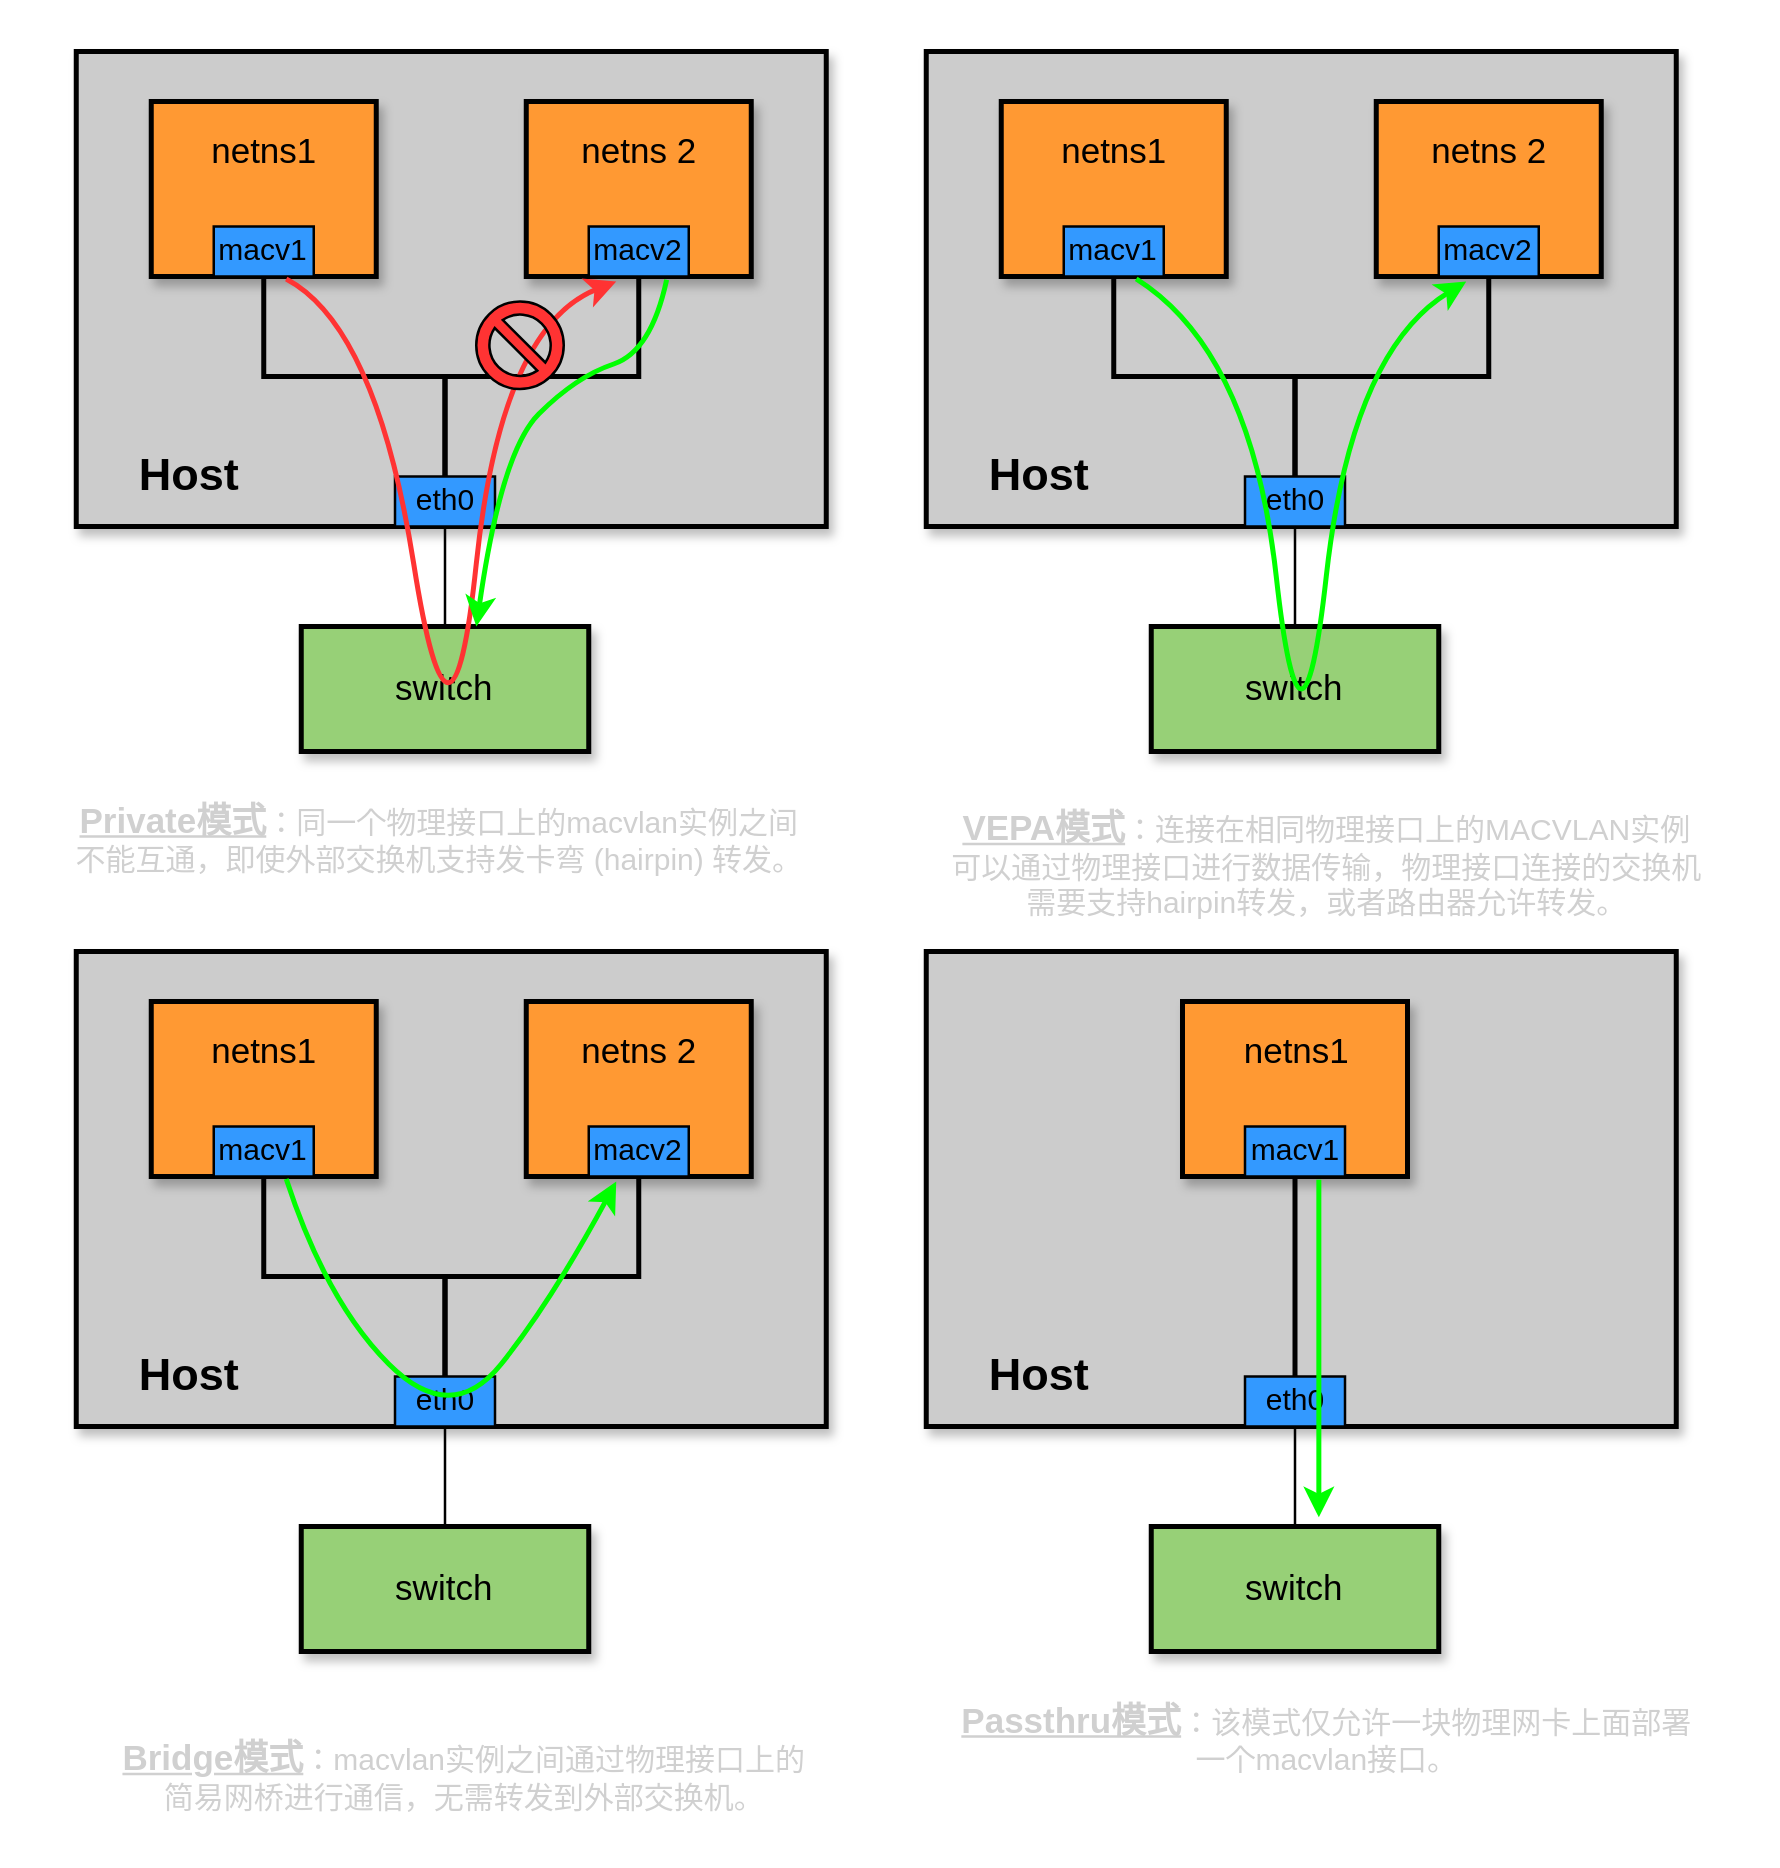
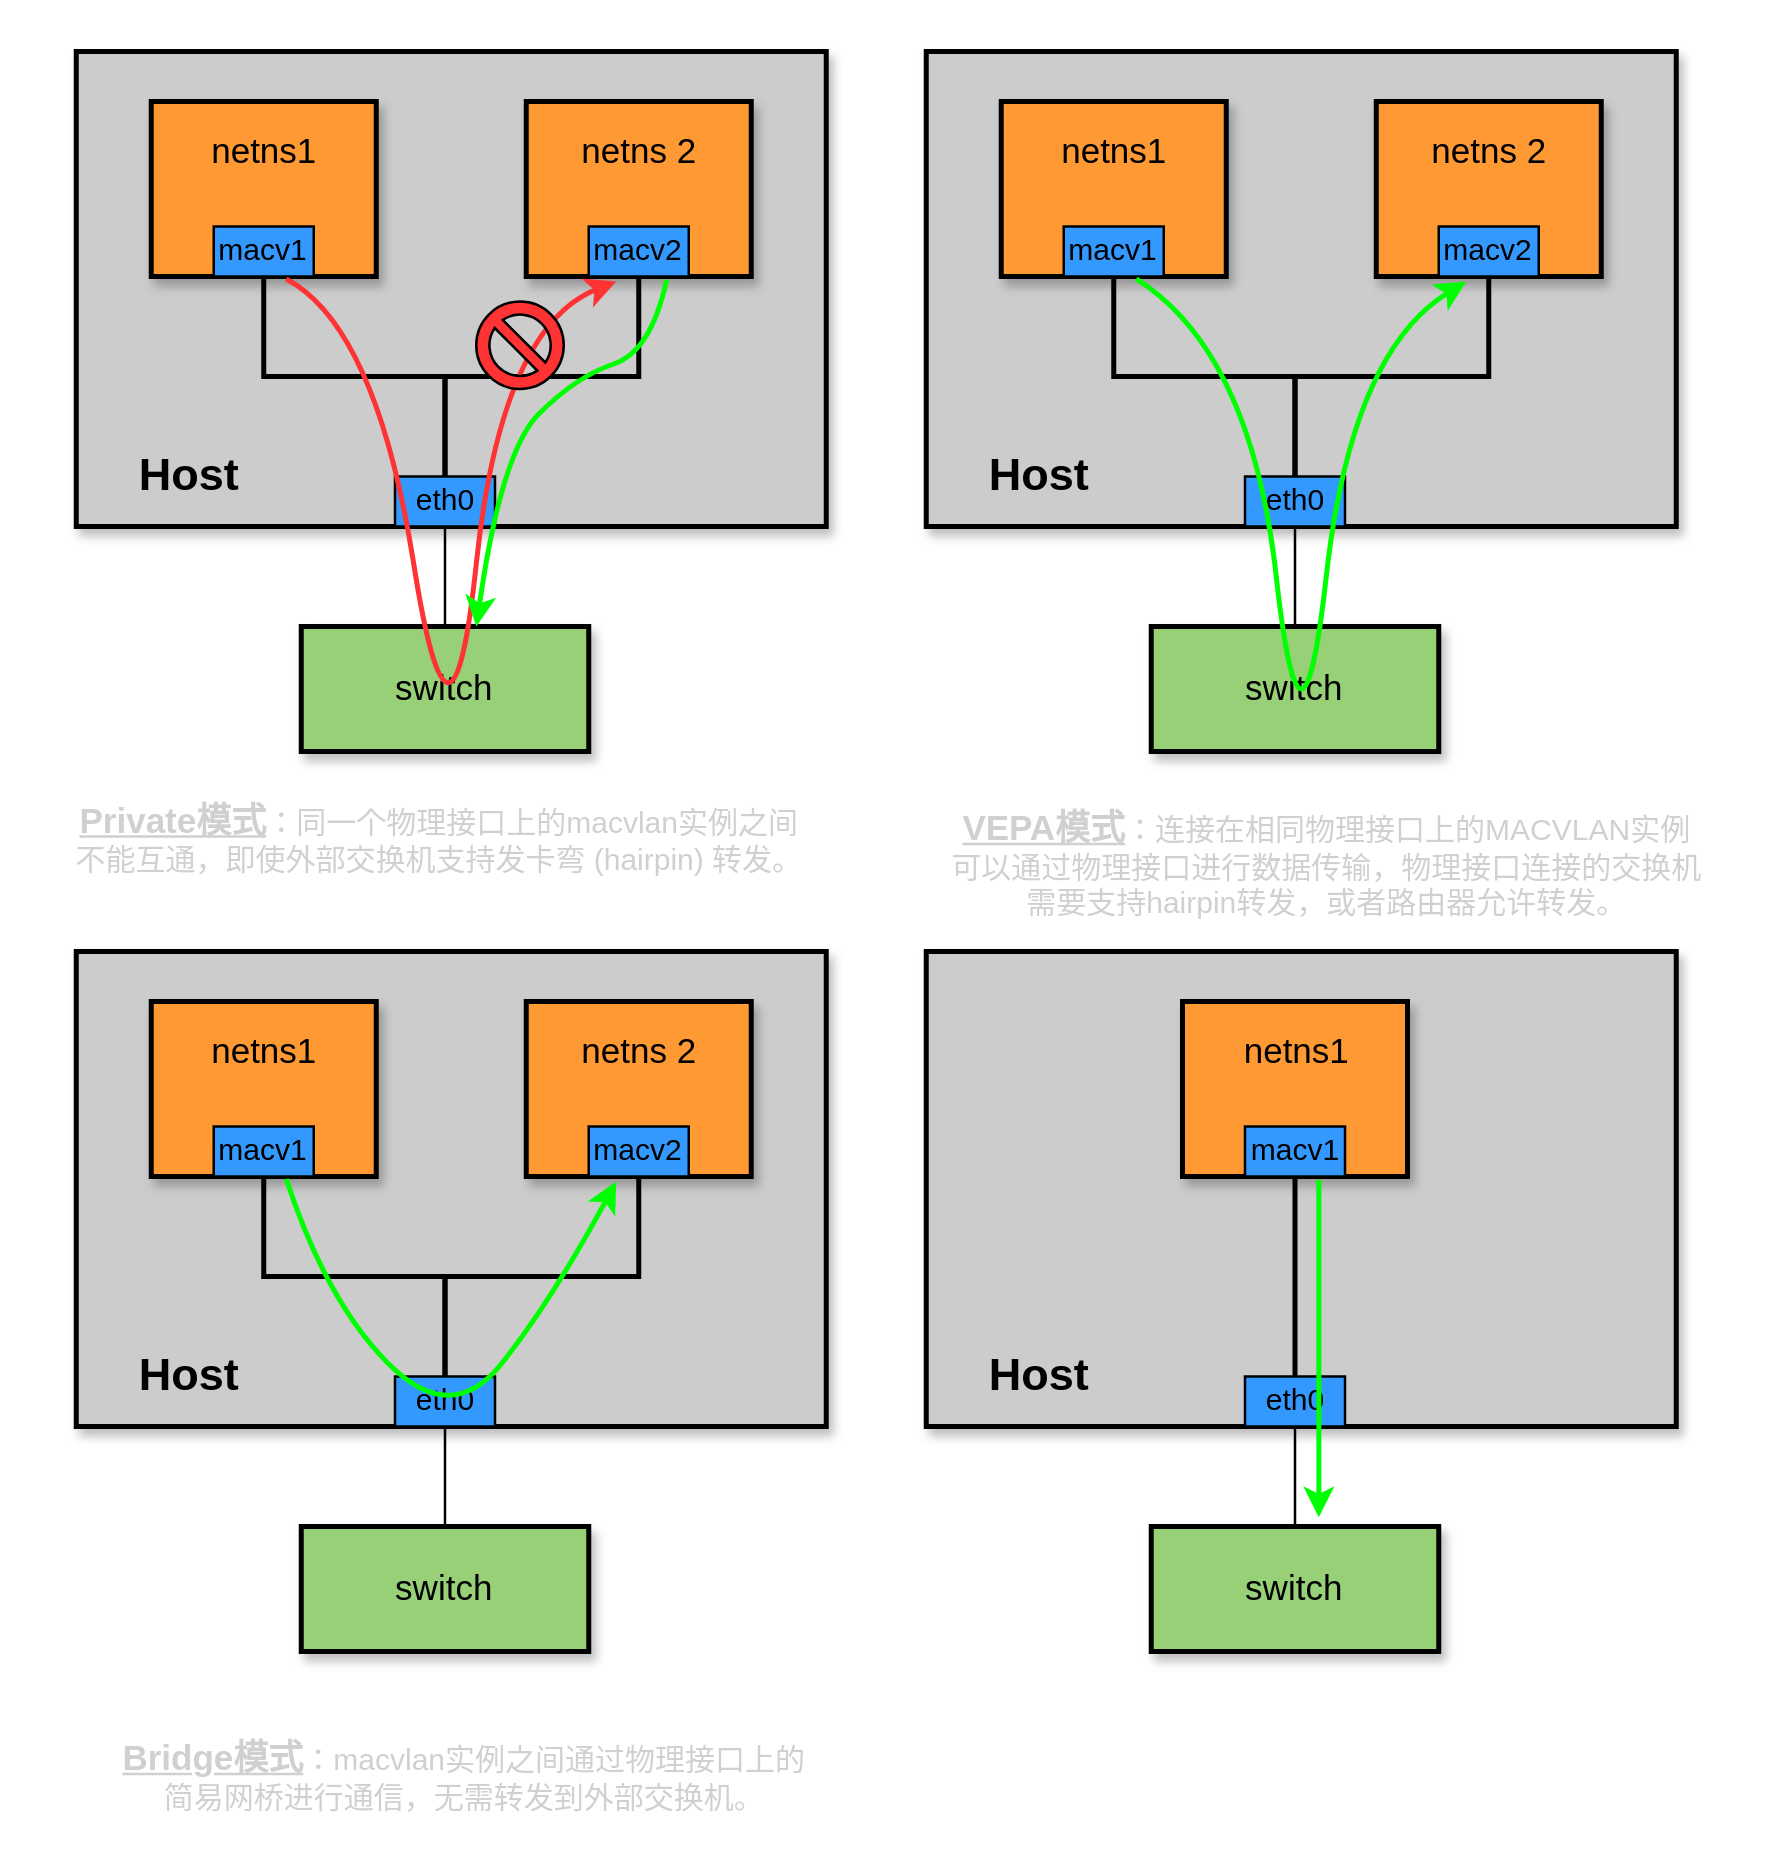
(1326, 1739) -> none
